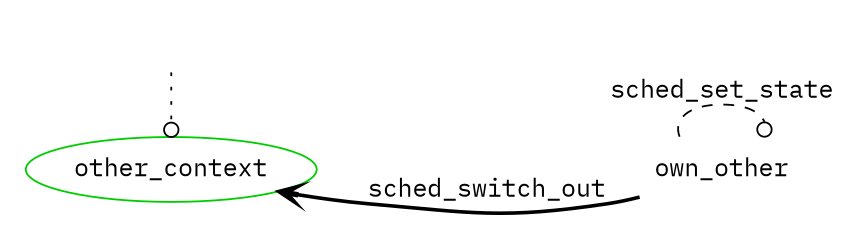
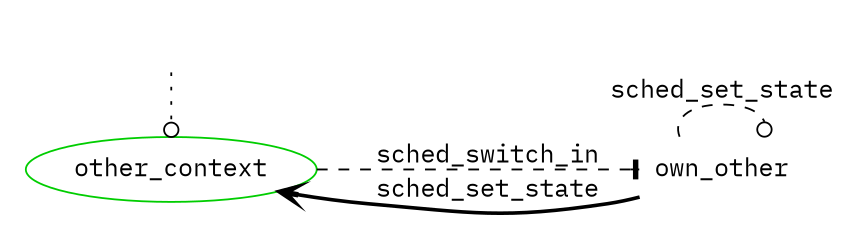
none -> (473, 169)
(488, 190) -> (488, 190)
